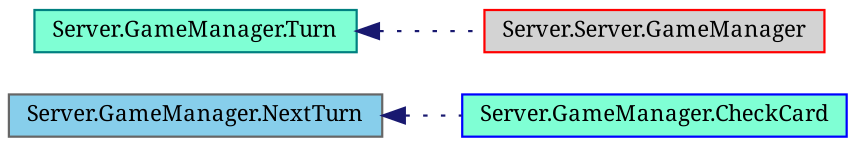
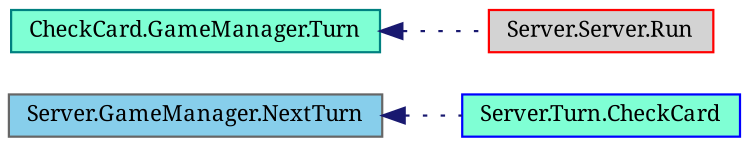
(196, 31) -> (196, 31)
(654, 31) -> (601, 31)
(654, 116) -> (601, 116)
